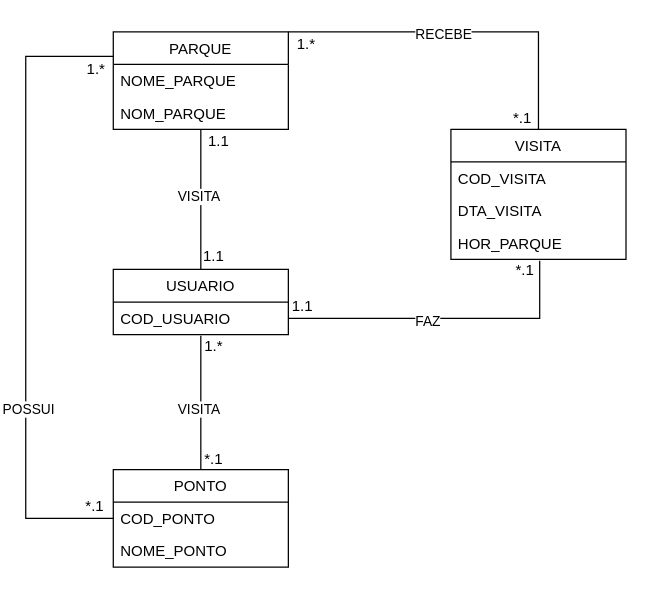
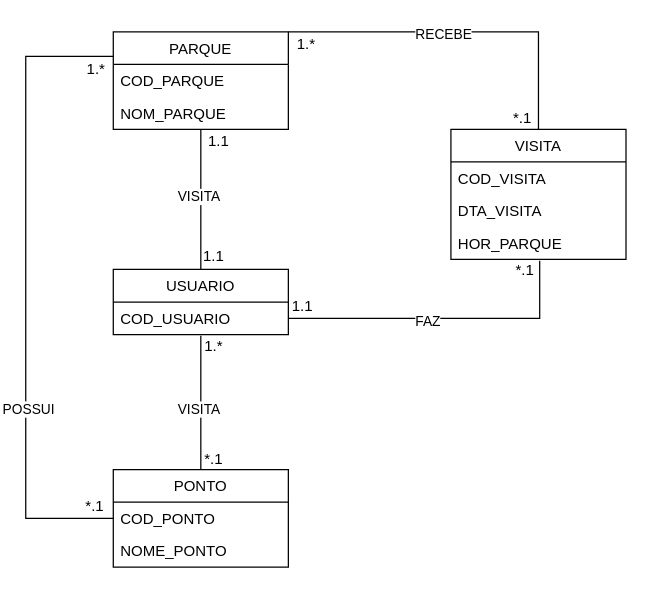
(166, 81) -> (162, 81)
